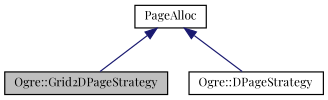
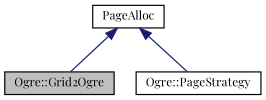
(86, 83) -> (59, 83)
(256, 83) -> (199, 83)
